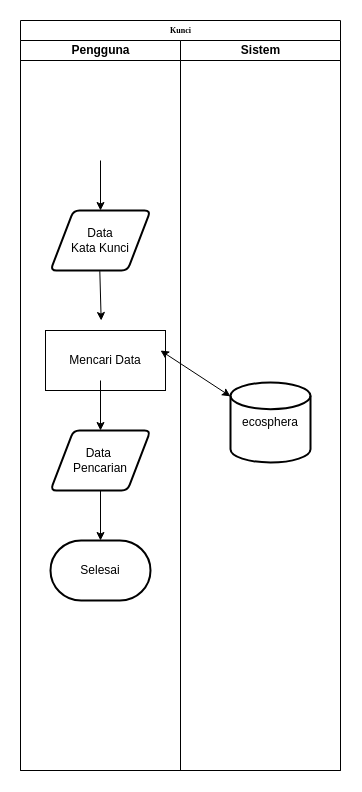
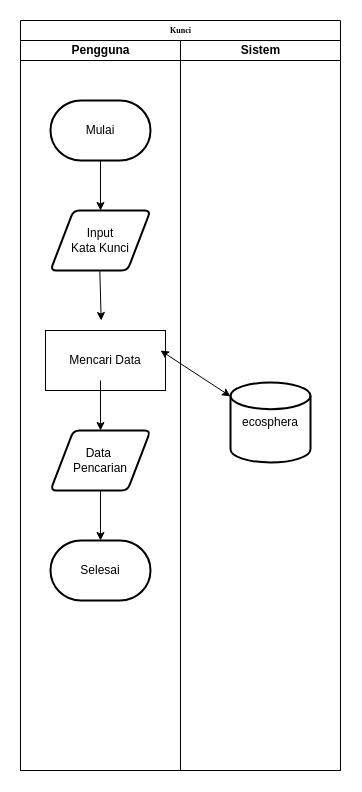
none -> (101, 131)
(101, 241) -> (101, 241)
